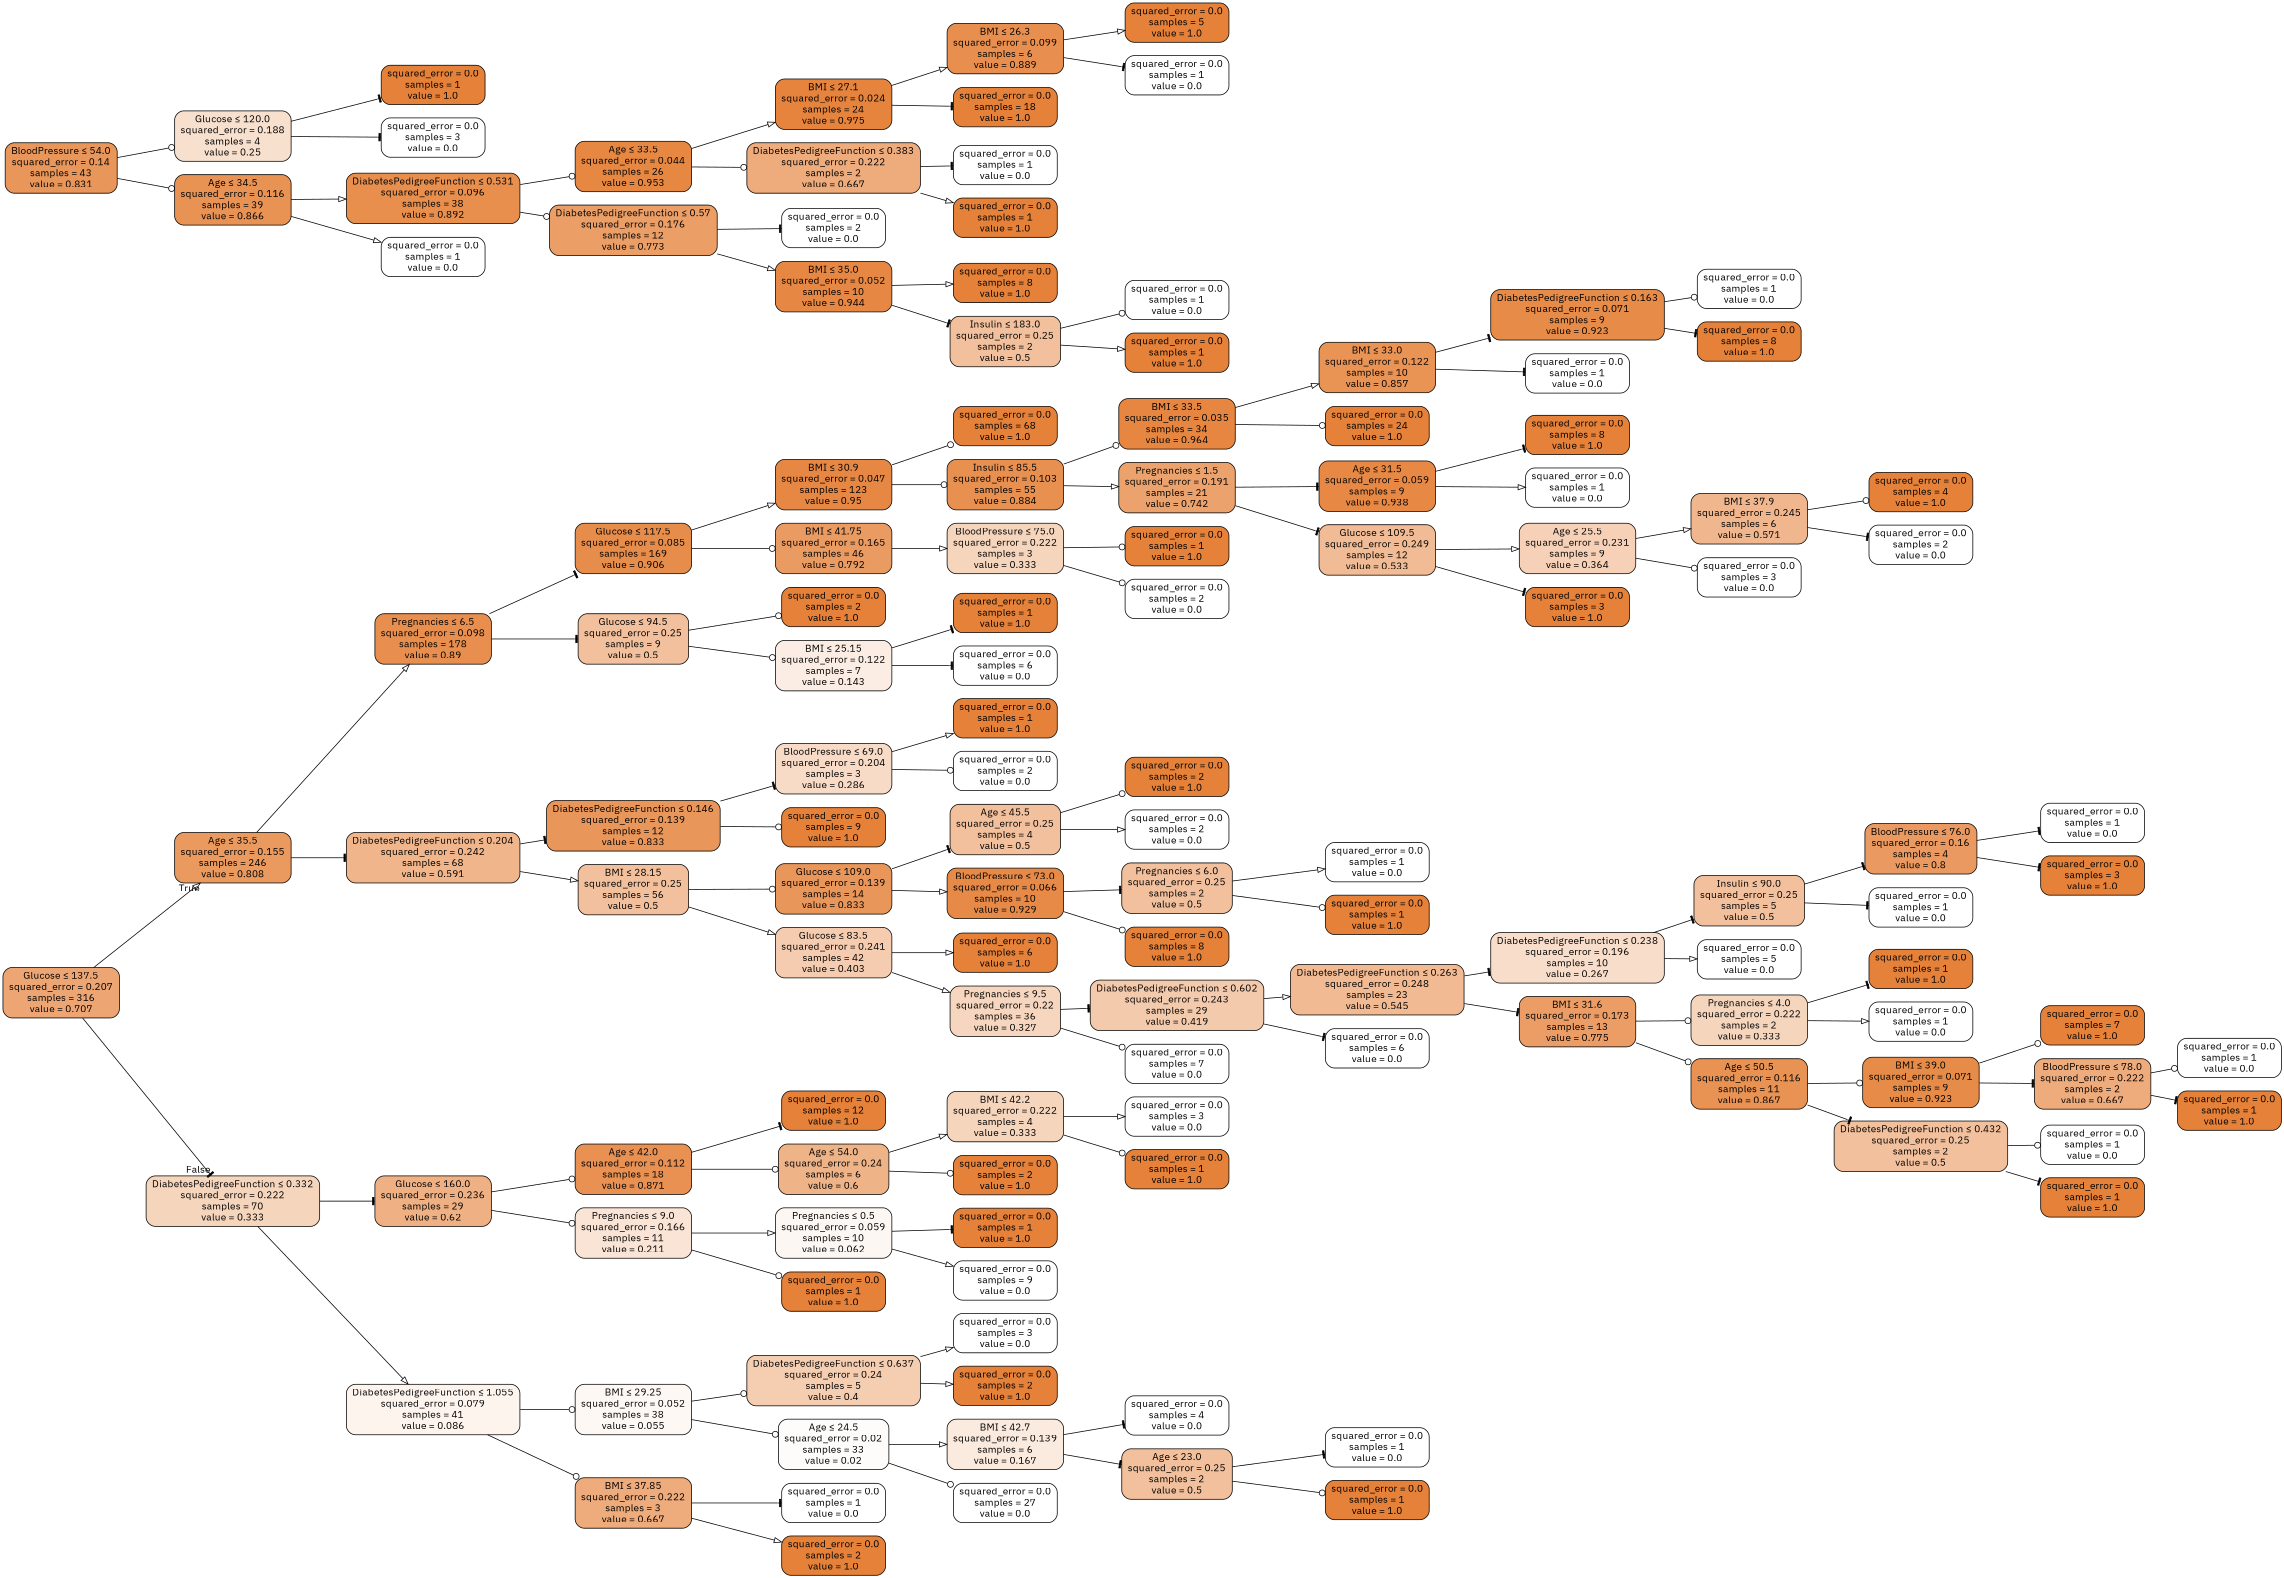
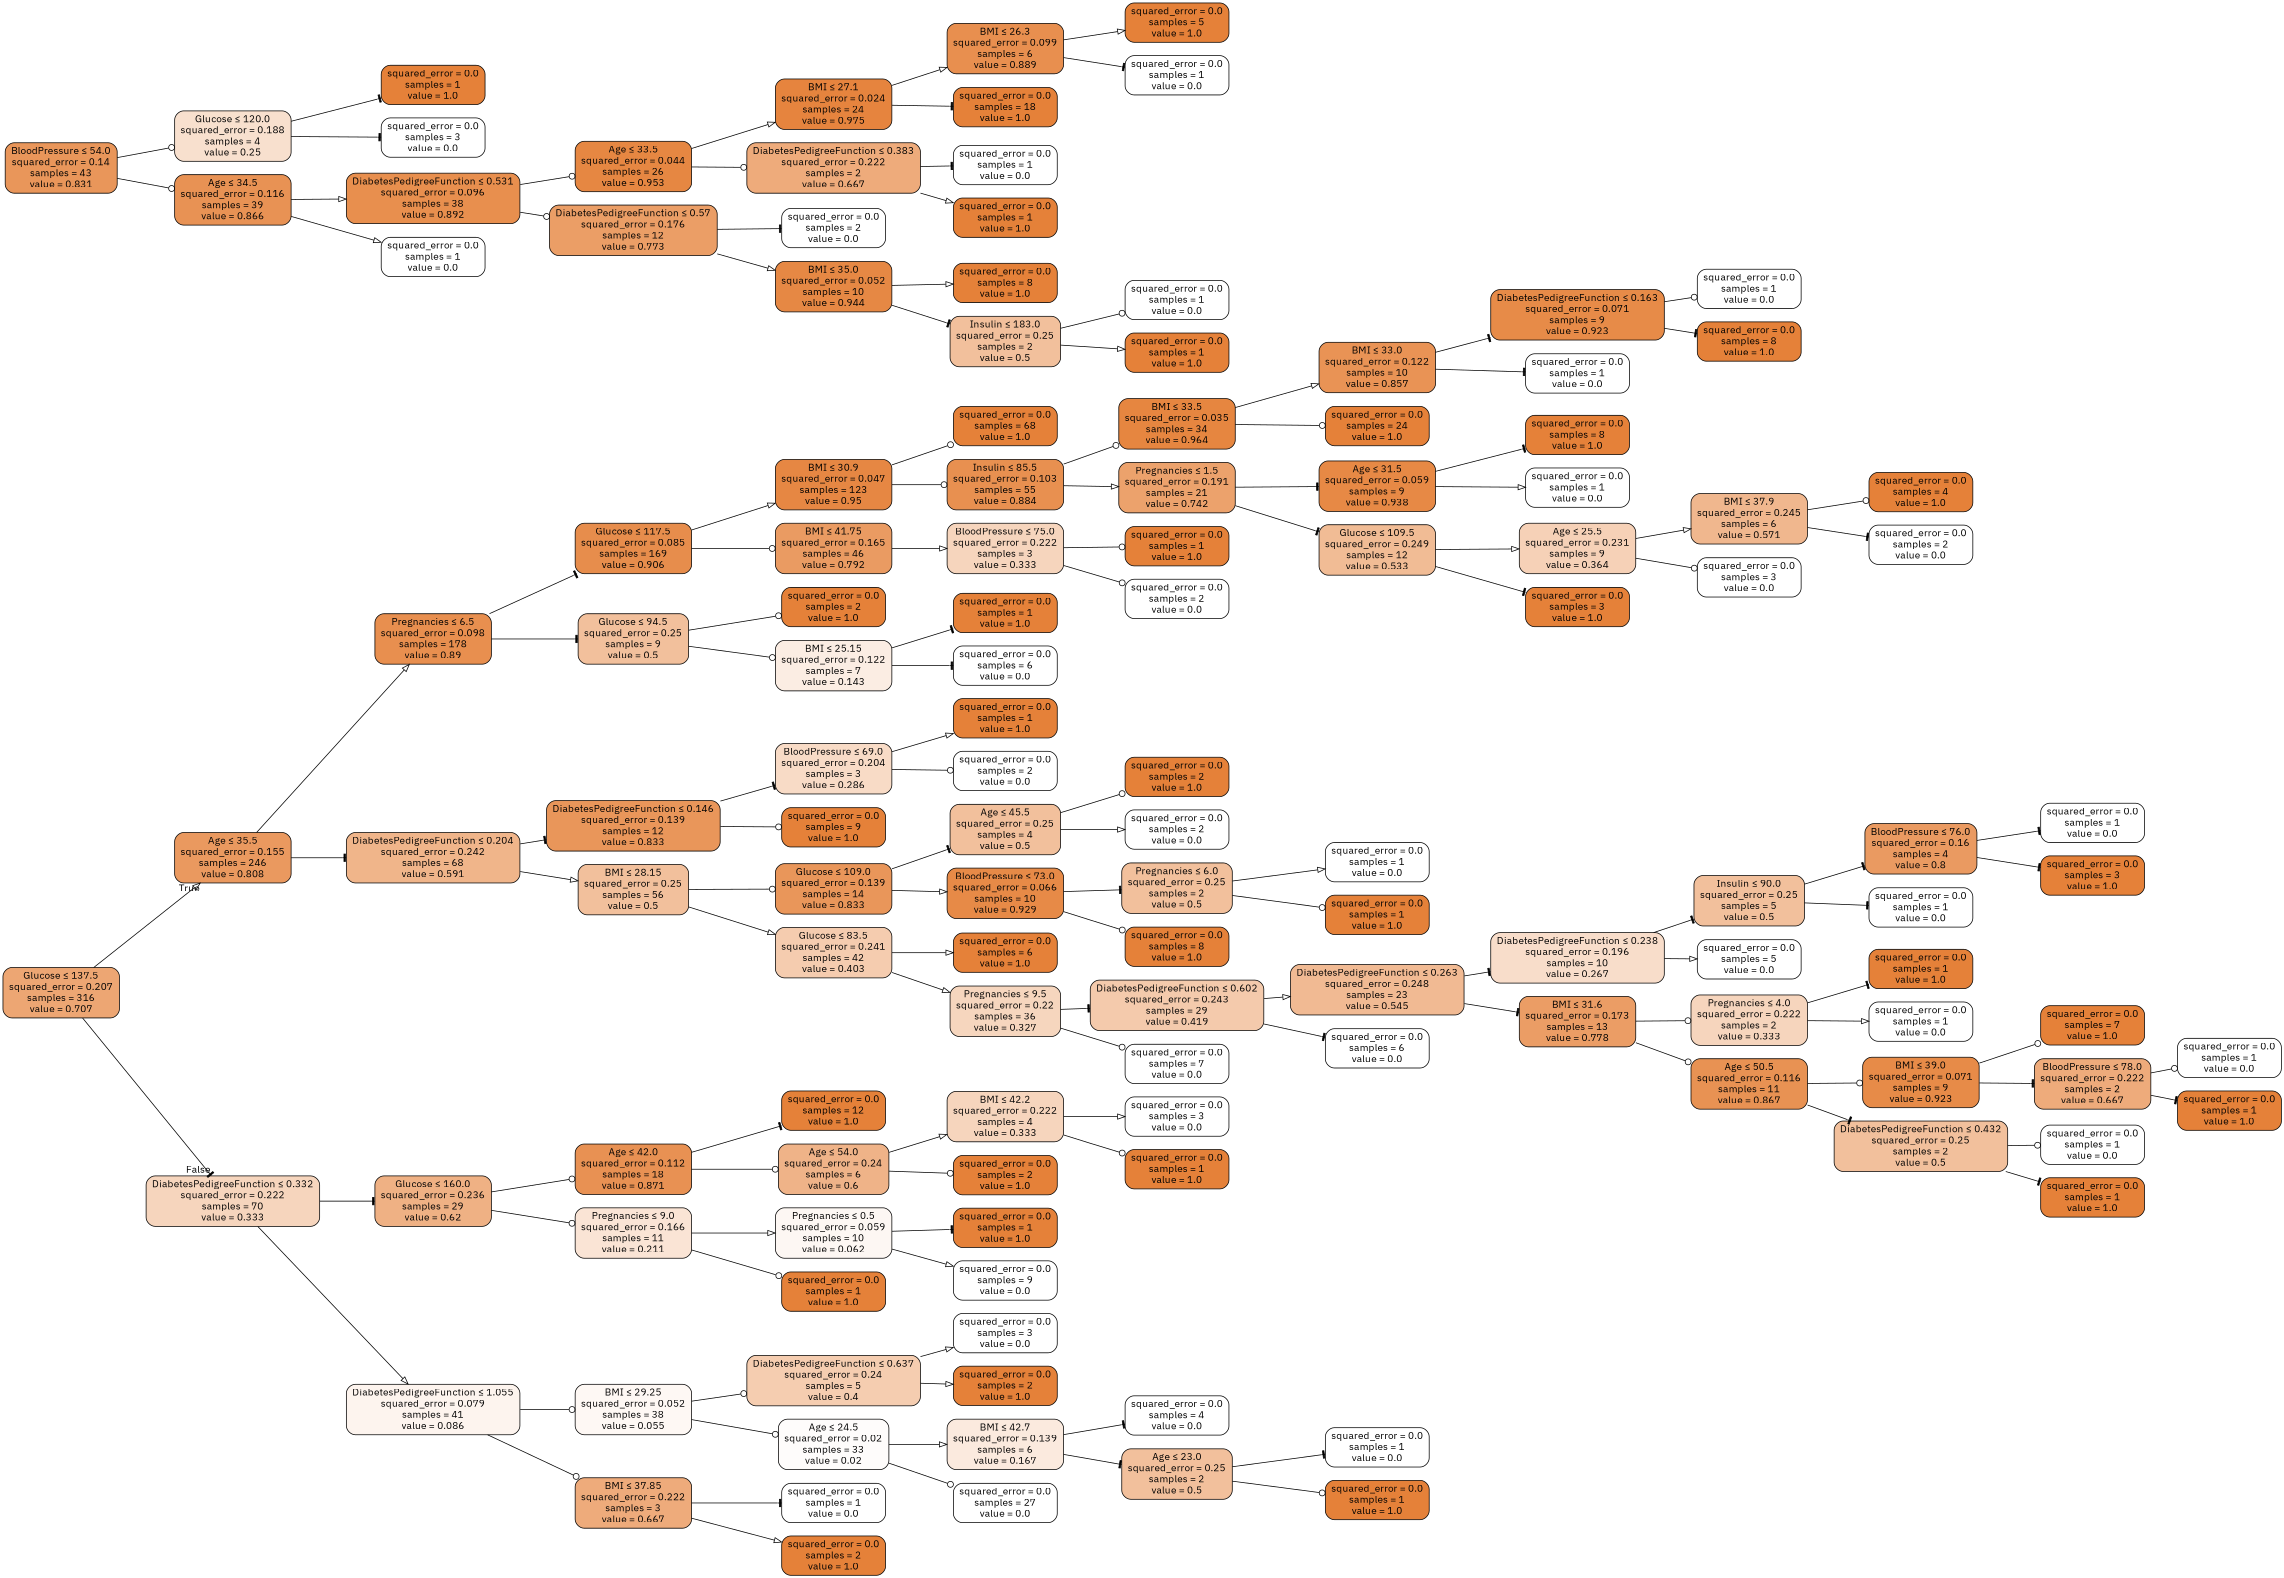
(1578, 1038) -> (1578, 1038)
